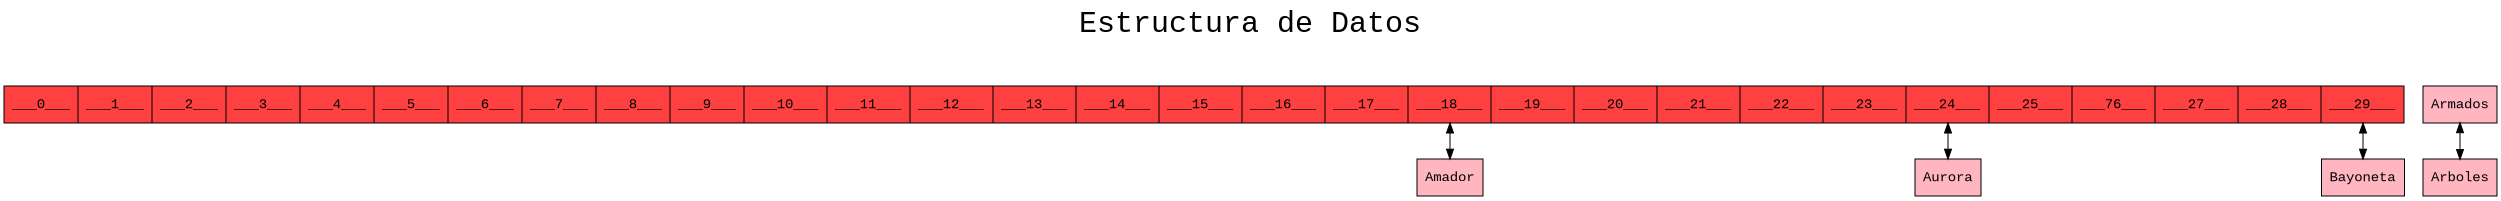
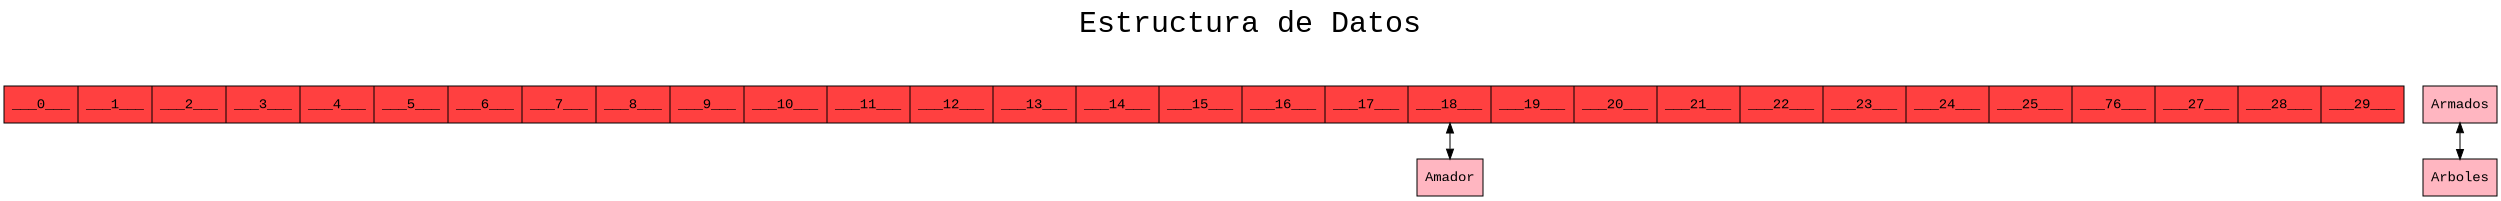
(1948, 178) -> none
(2363, 178) -> none
